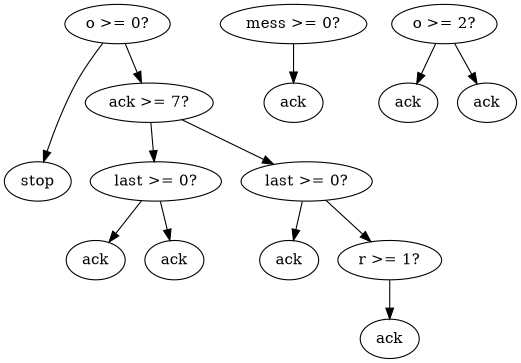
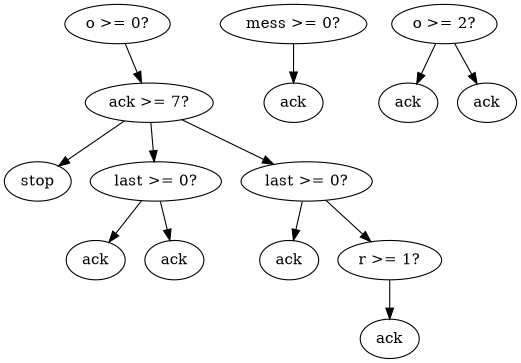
(70, 95) -> (96, 140)
